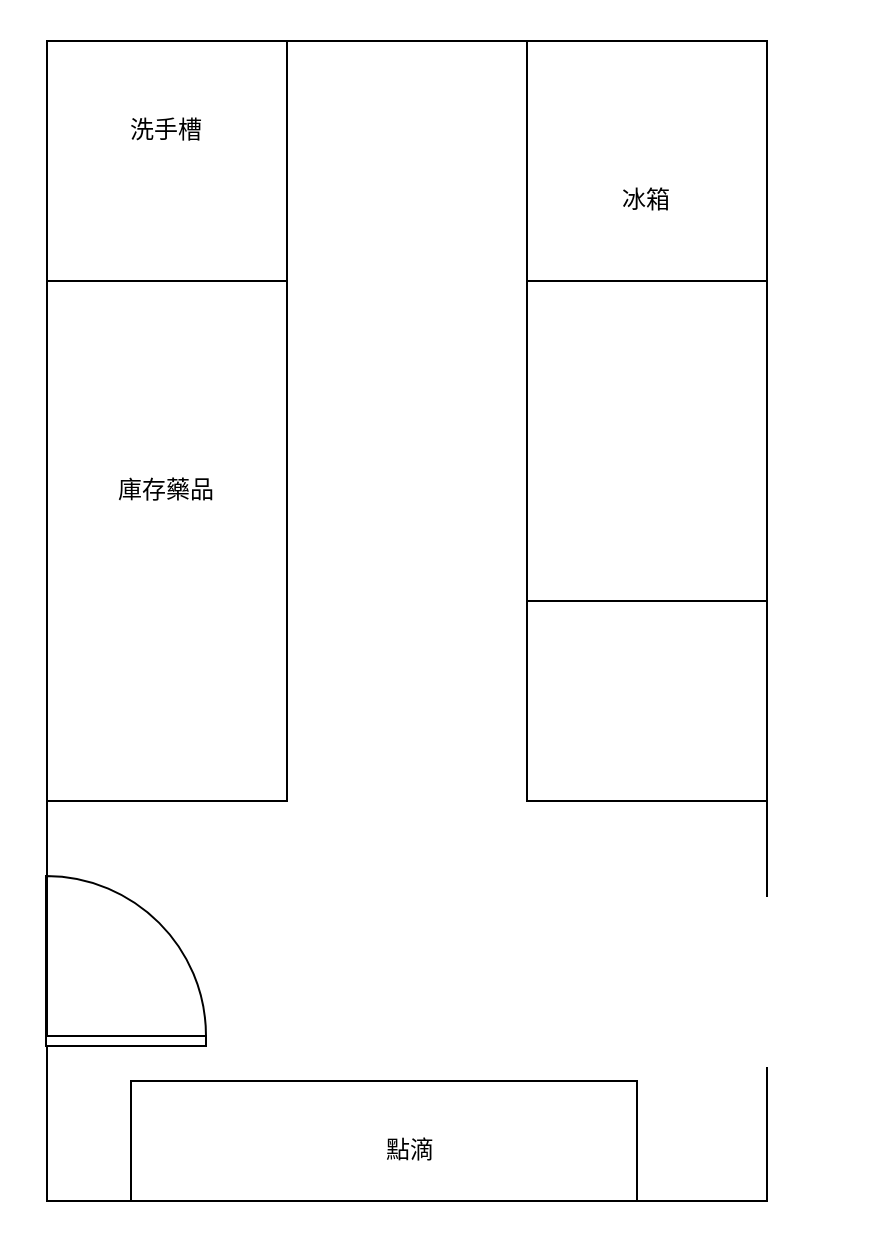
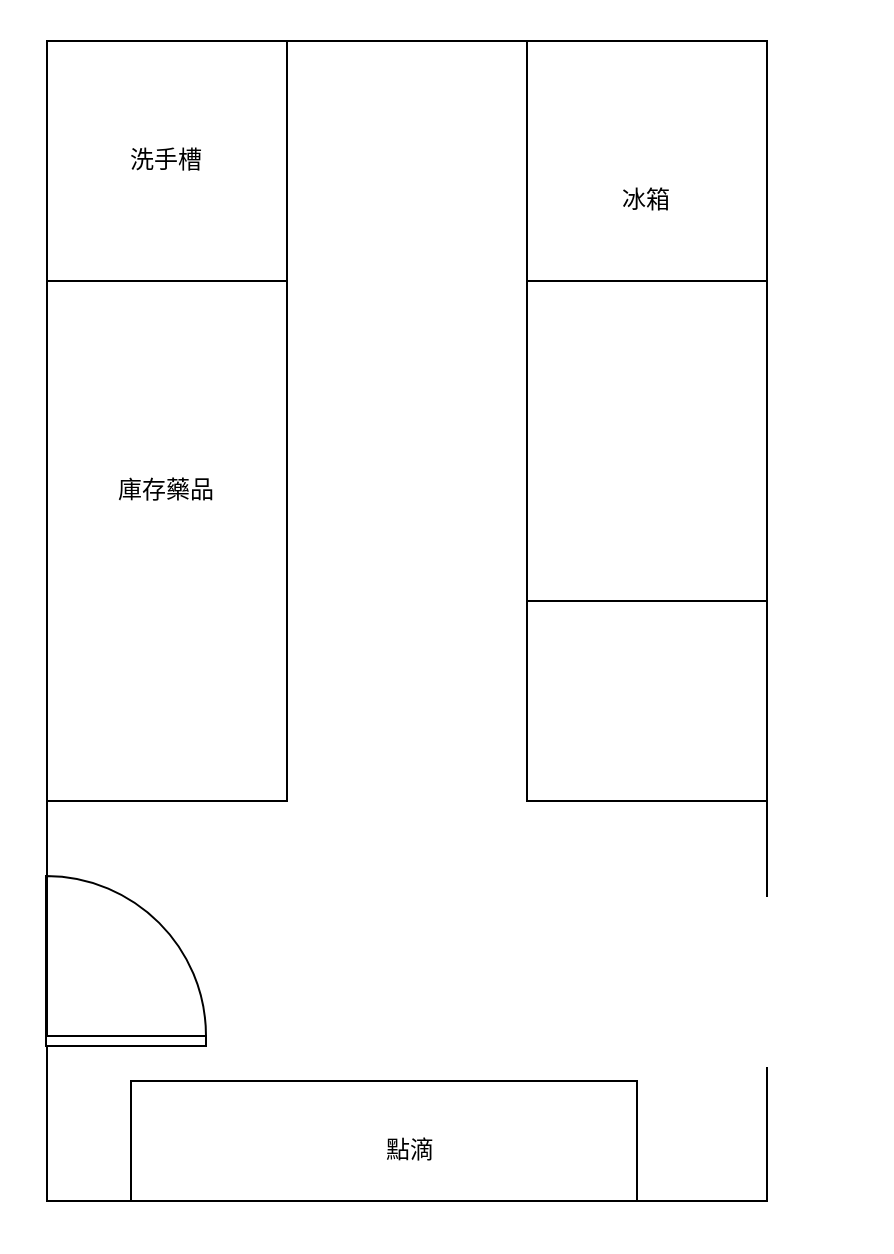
(167, 131) -> (167, 161)
